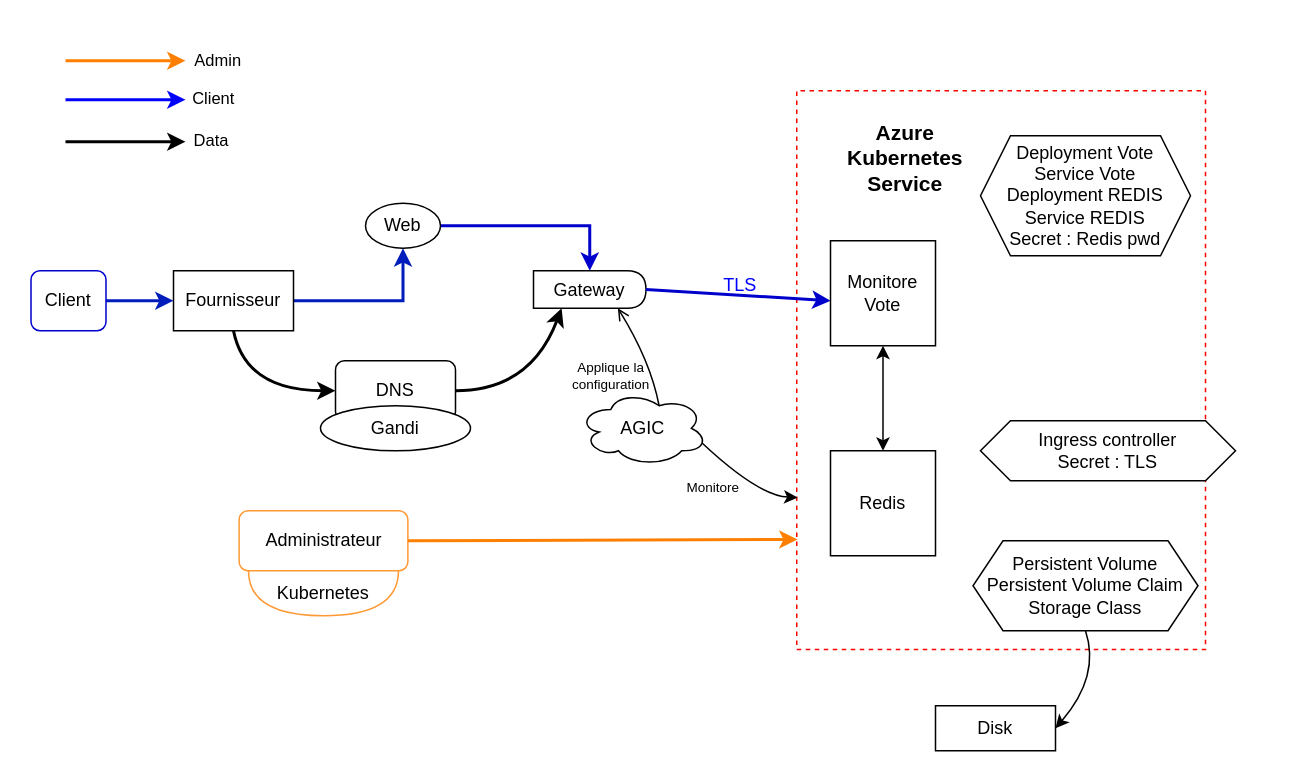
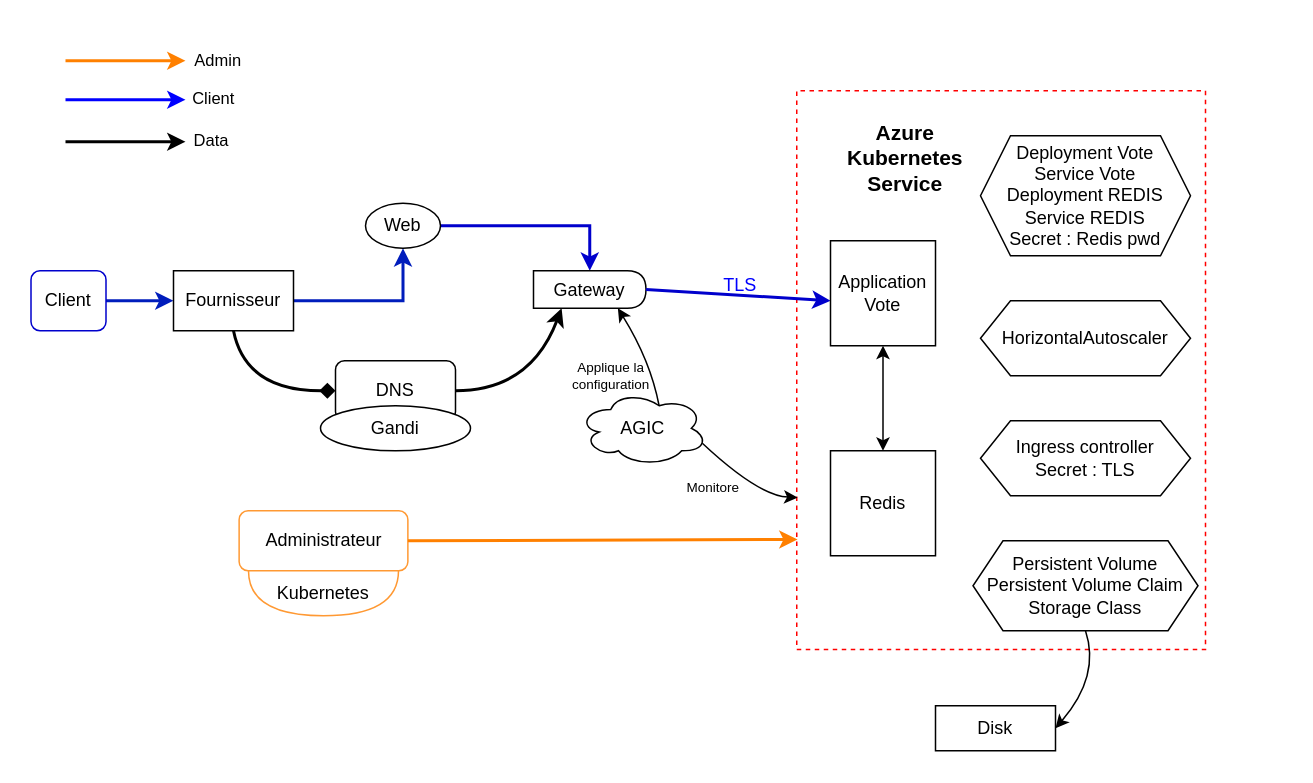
(883, 293) -> (883, 293)
(622, 316) -> (624, 318)
none -> (1085, 338)
(320, 391) -> (319, 391)
(1108, 451) -> (1085, 458)
